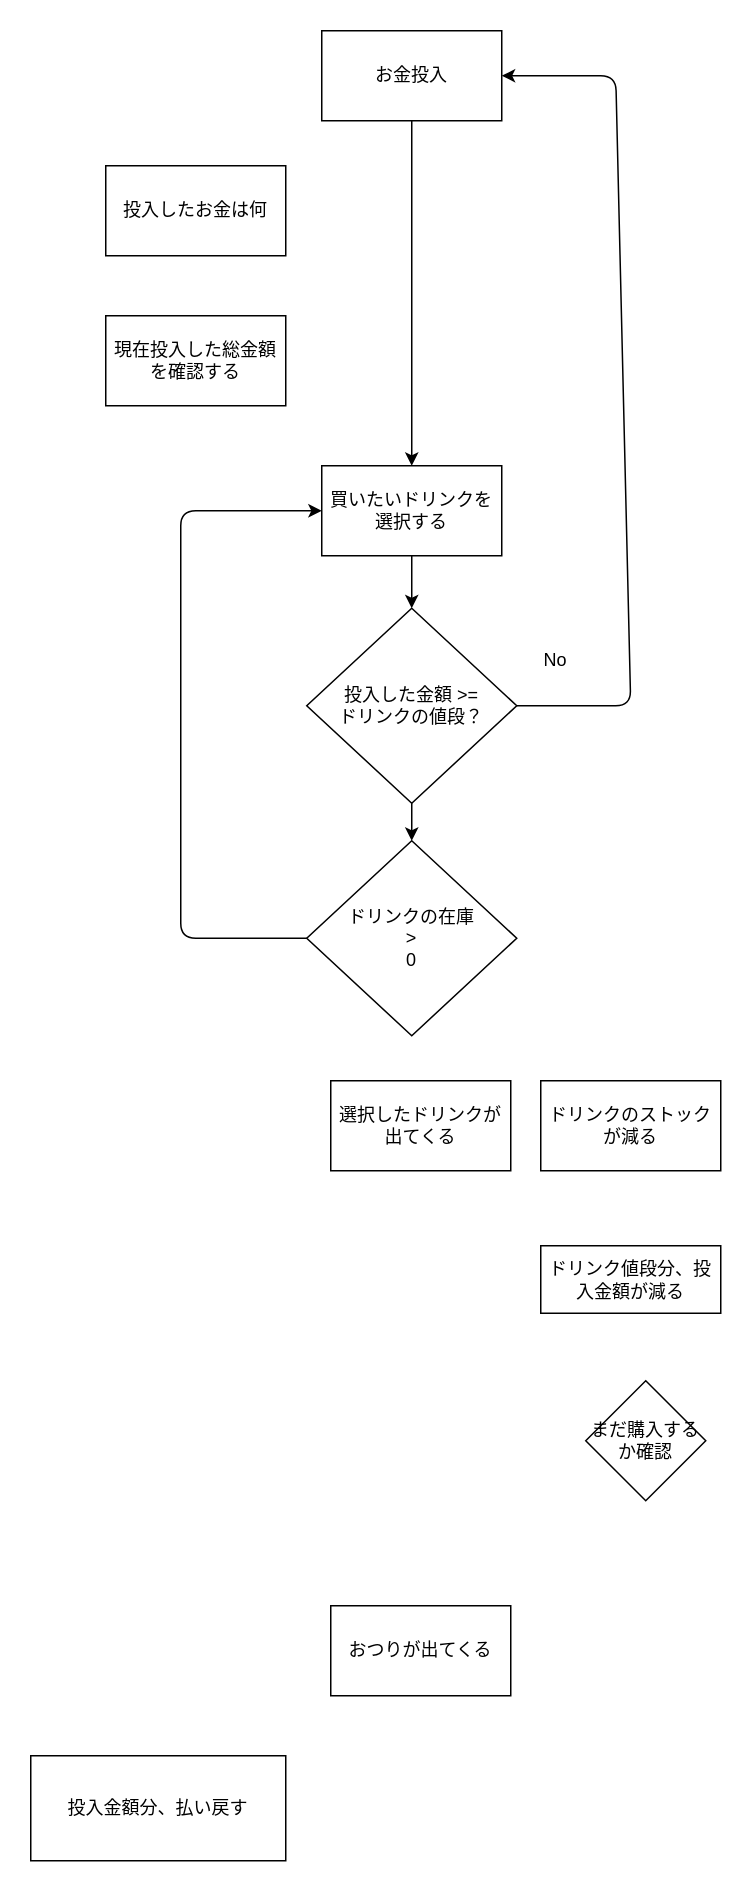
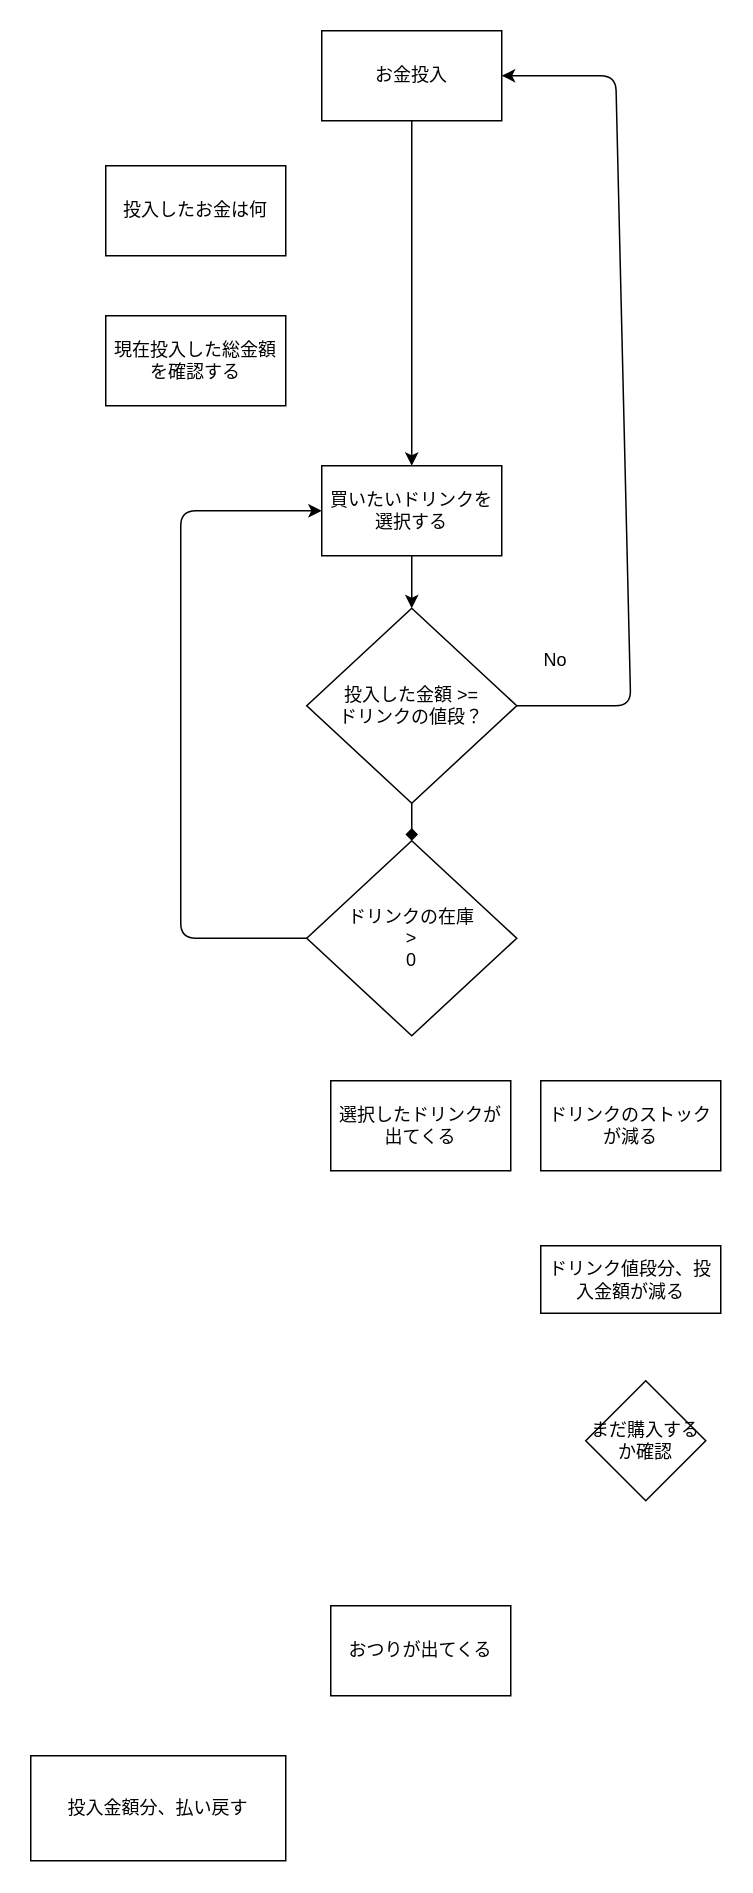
(412, 829) -> (412, 828)
